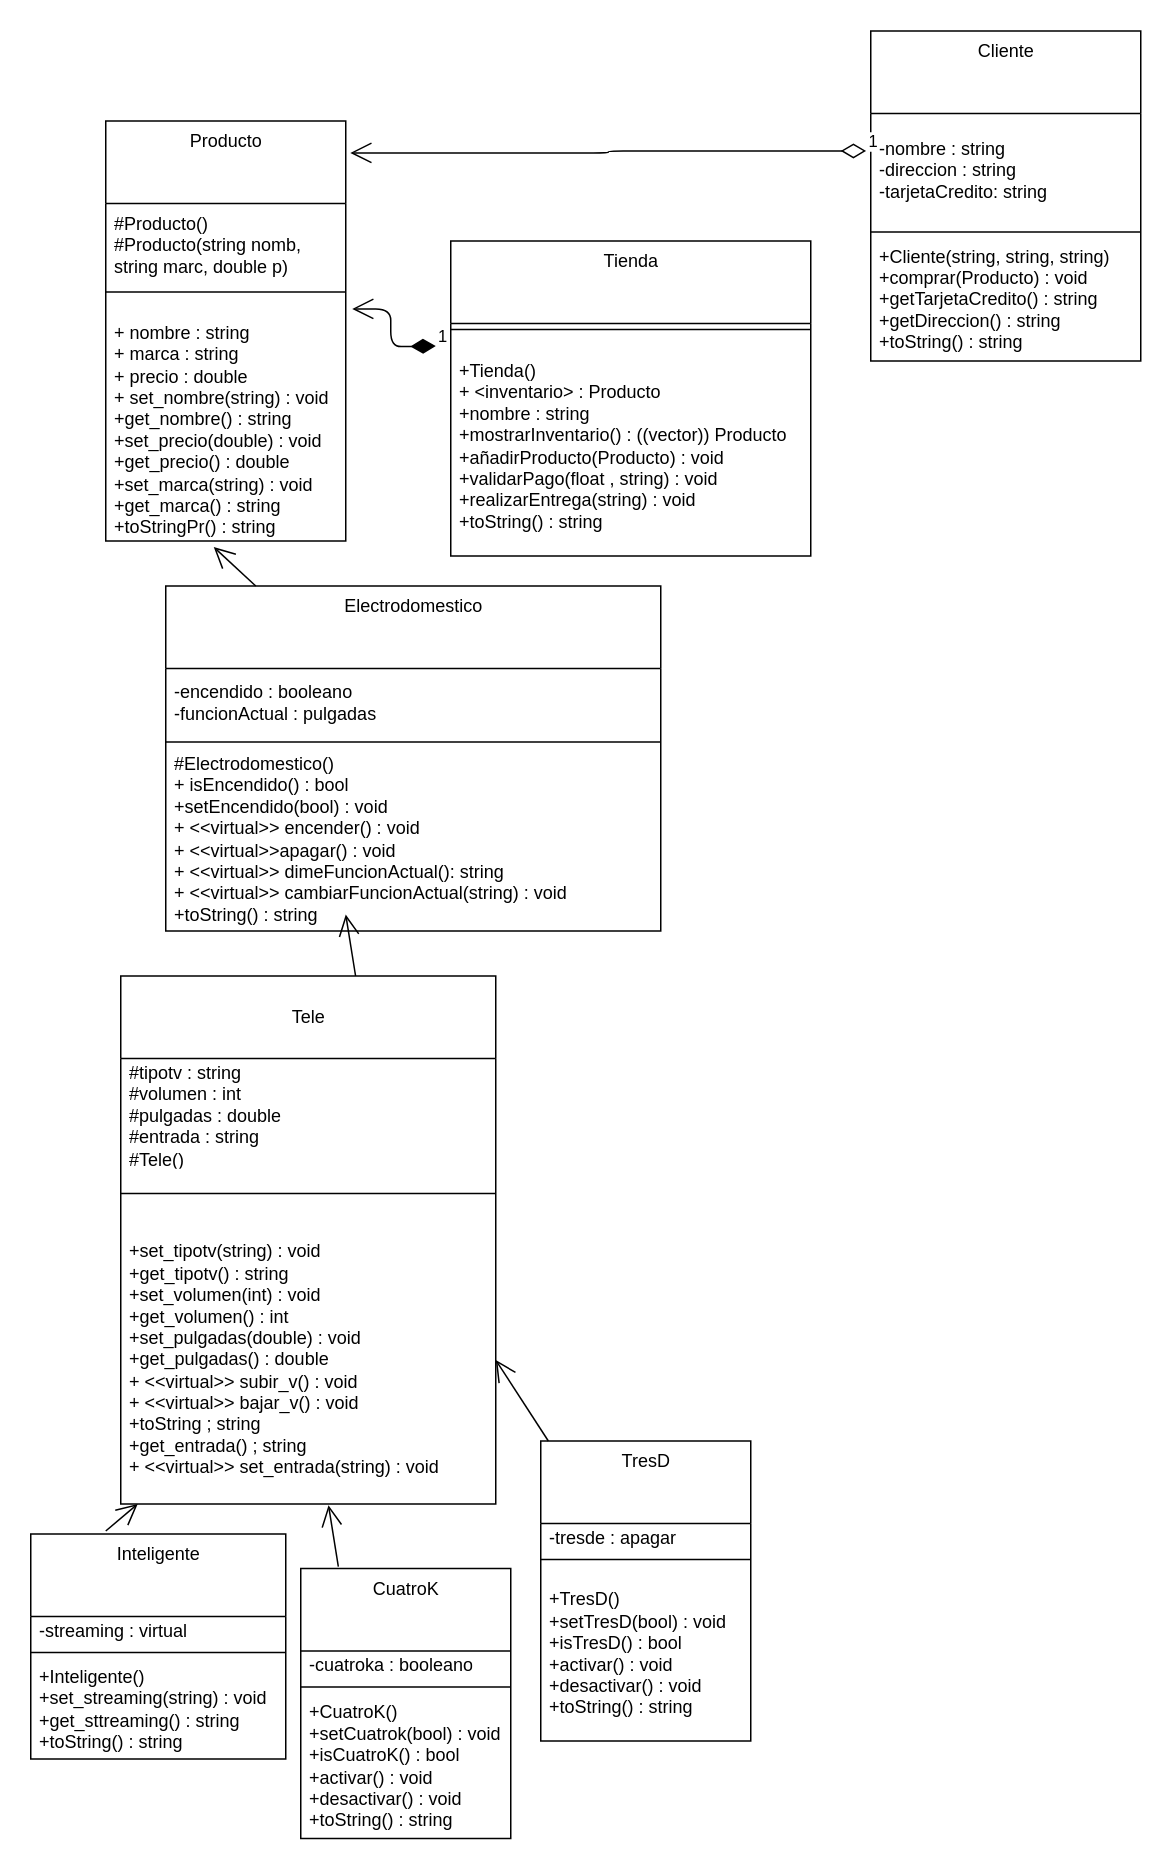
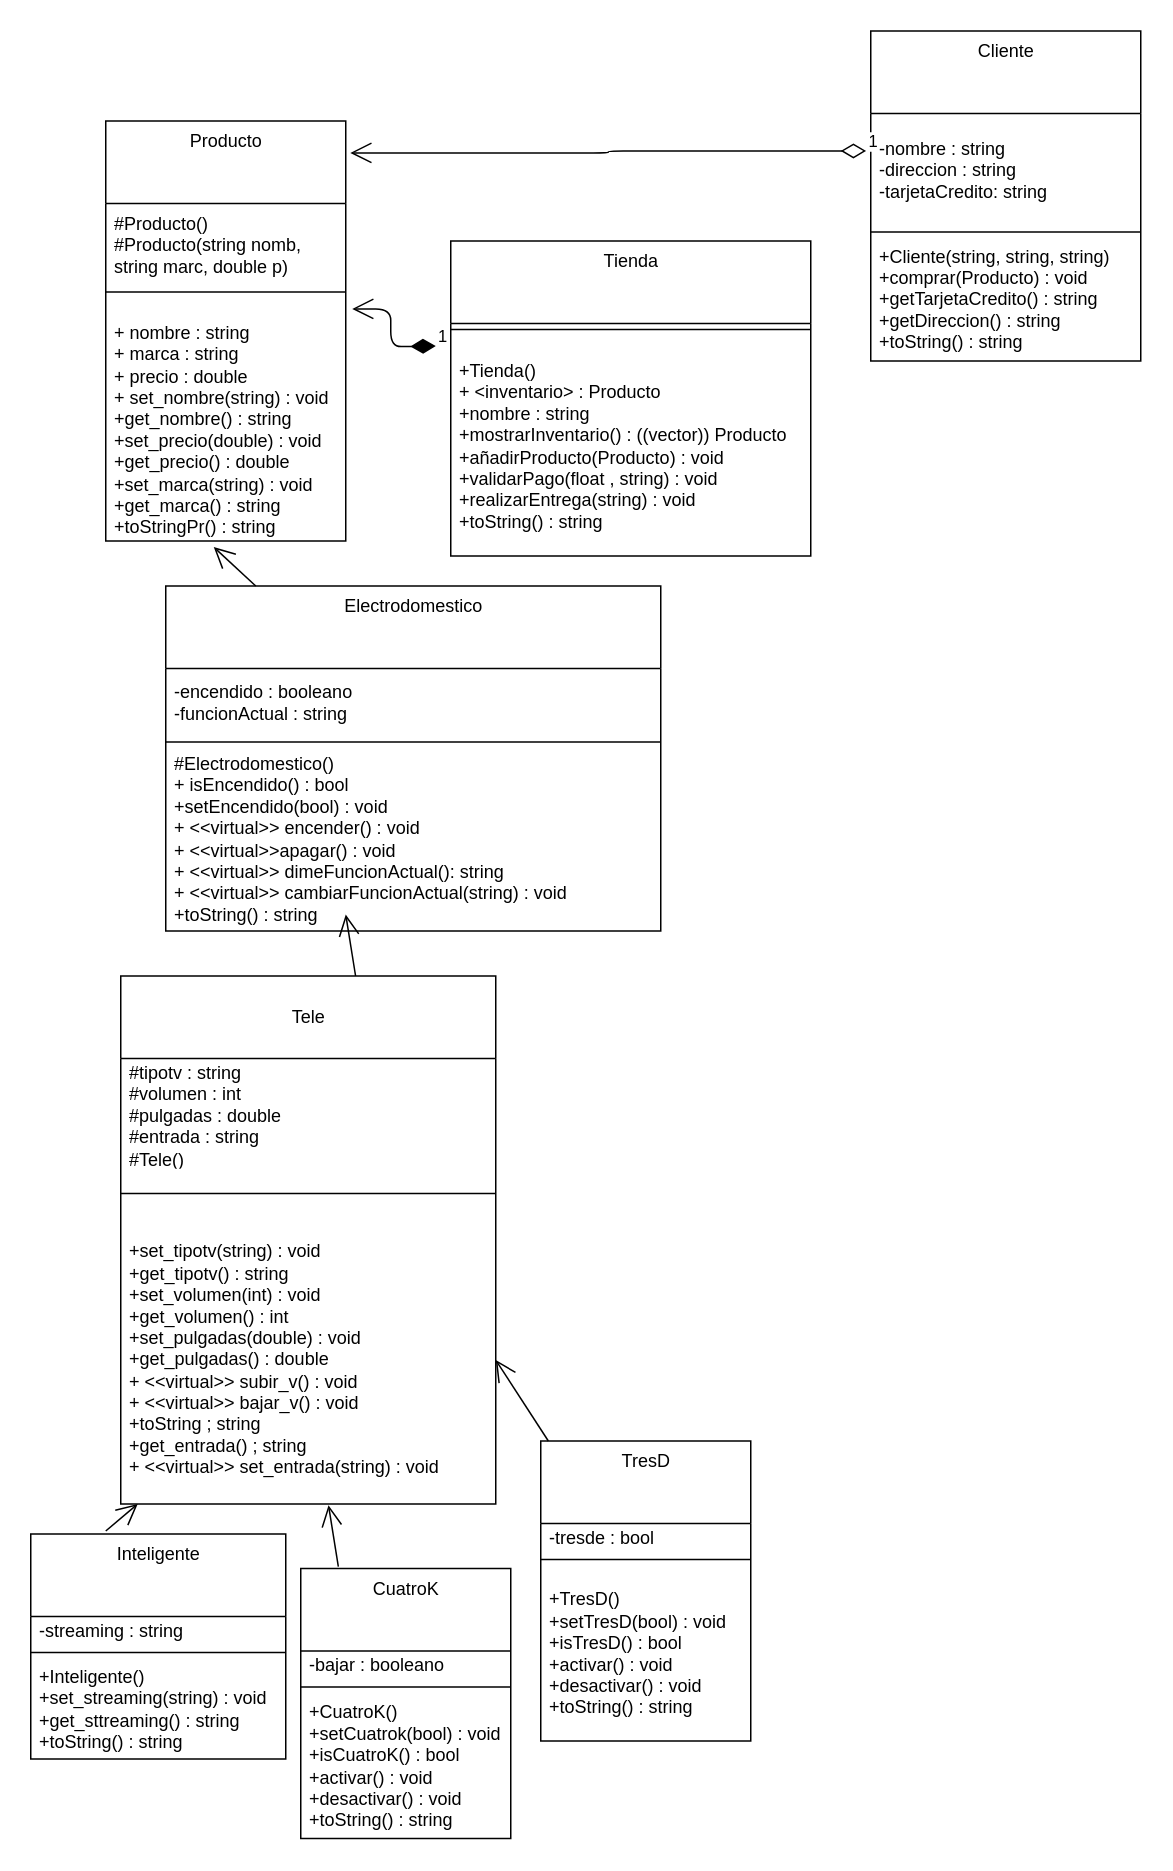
(287, 703) -> (277, 703)
(623, 1538) -> (611, 1538)
(127, 1631) -> (124, 1631)
(401, 1666) -> (386, 1666)
